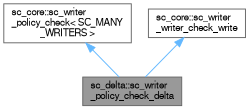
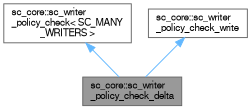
(197, 23) -> (198, 23)
(132, 91) -> (132, 91)
